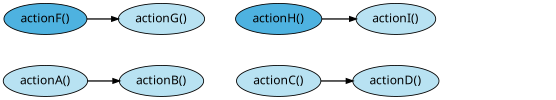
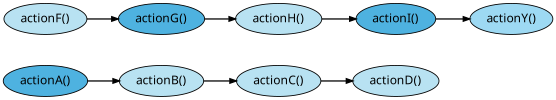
(45, 19) -> (45, 19)
(161, 19) -> (161, 19)
none -> (217, 19)
(279, 19) -> (279, 19)
(396, 19) -> (396, 19)
none -> (511, 19)
(45, 81) -> (45, 81)
none -> (217, 81)
